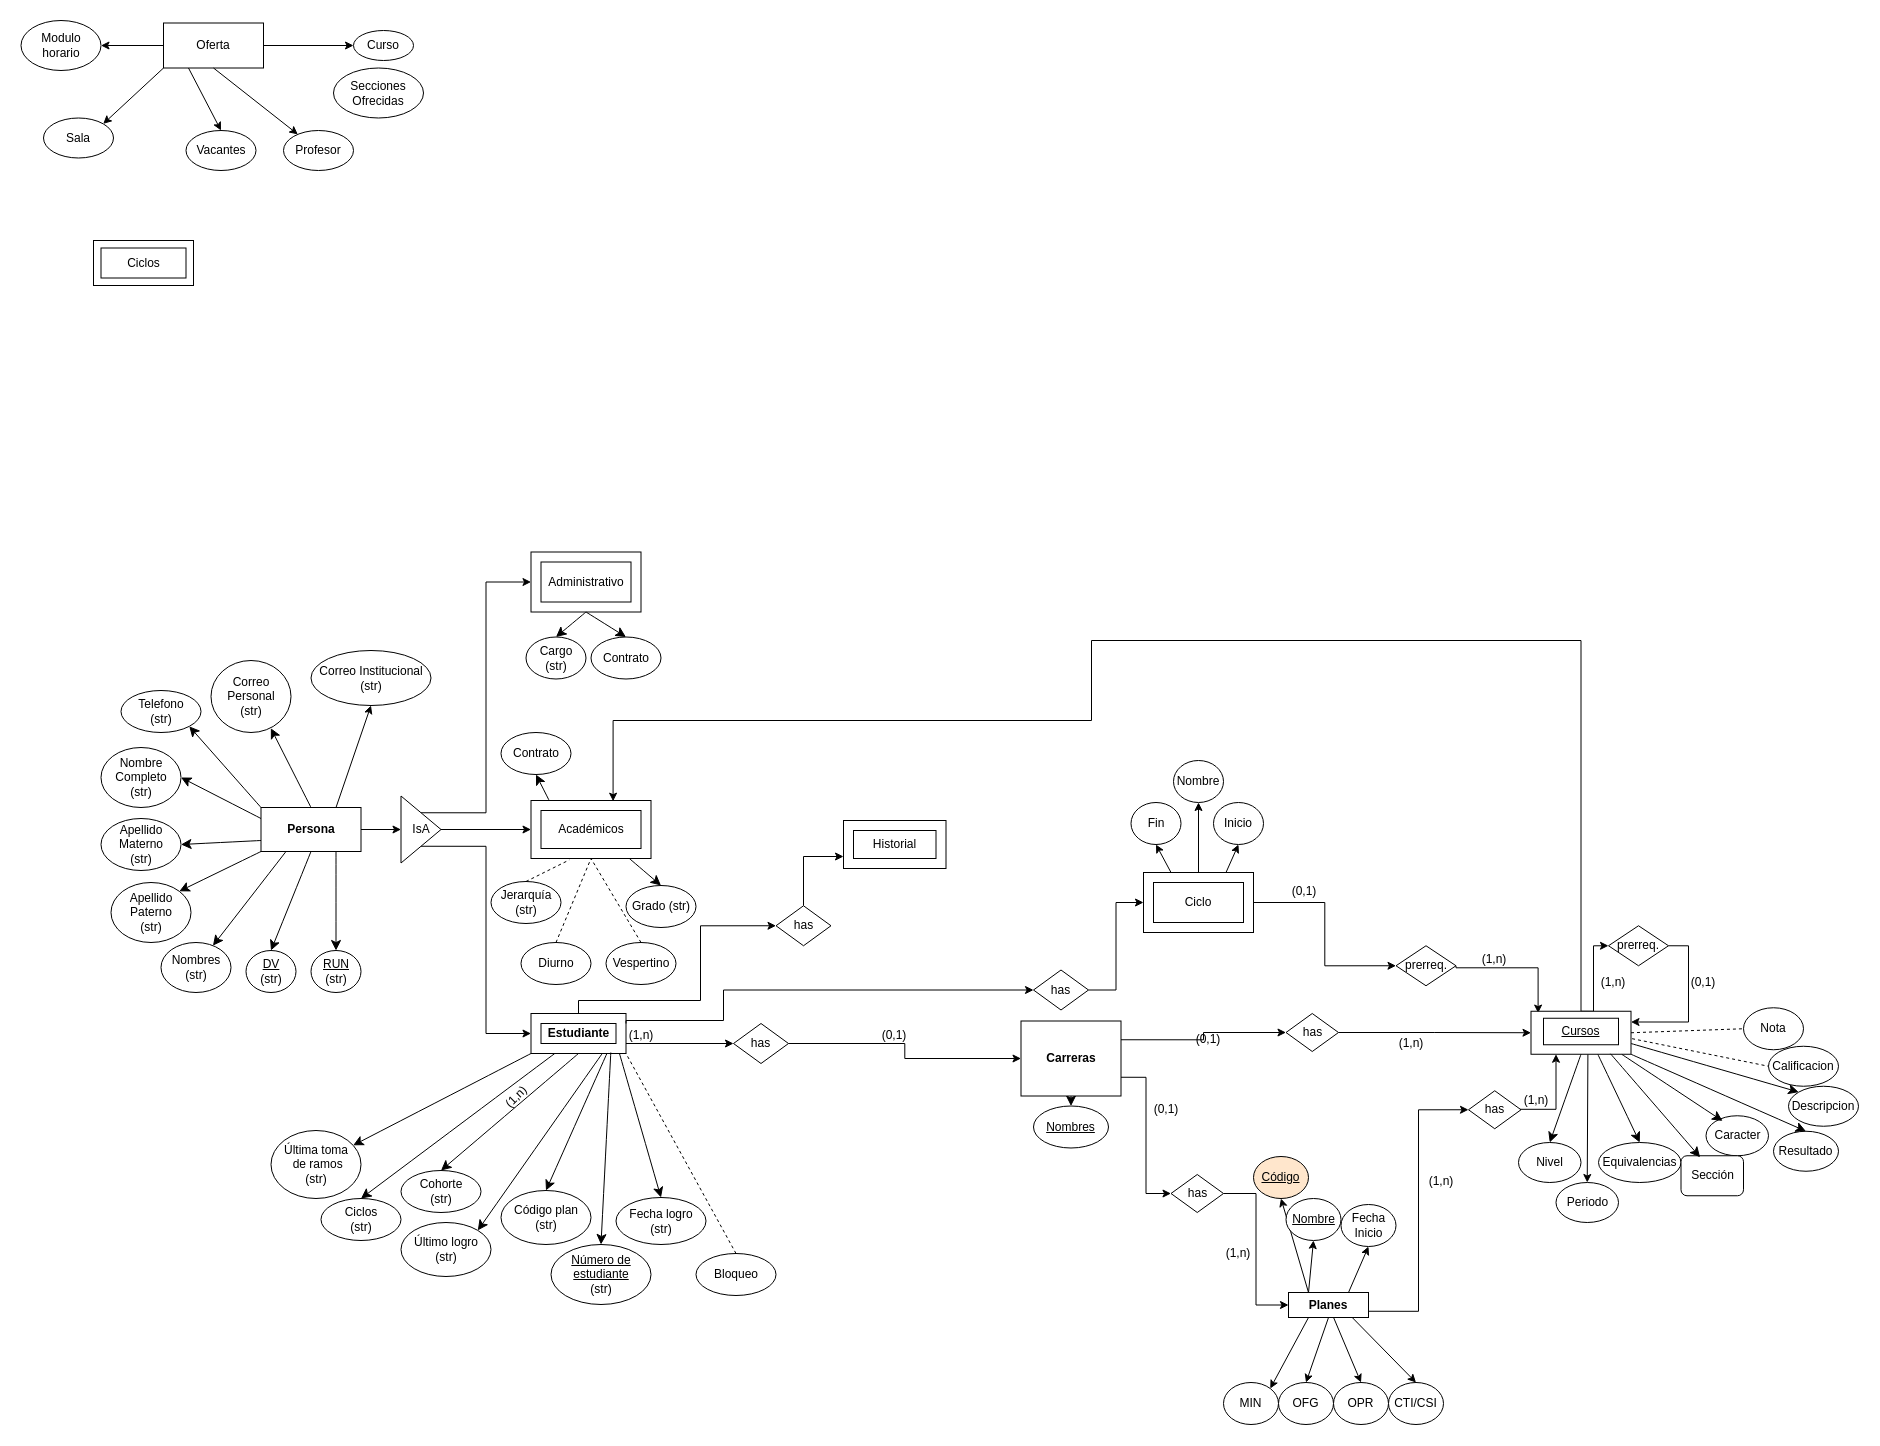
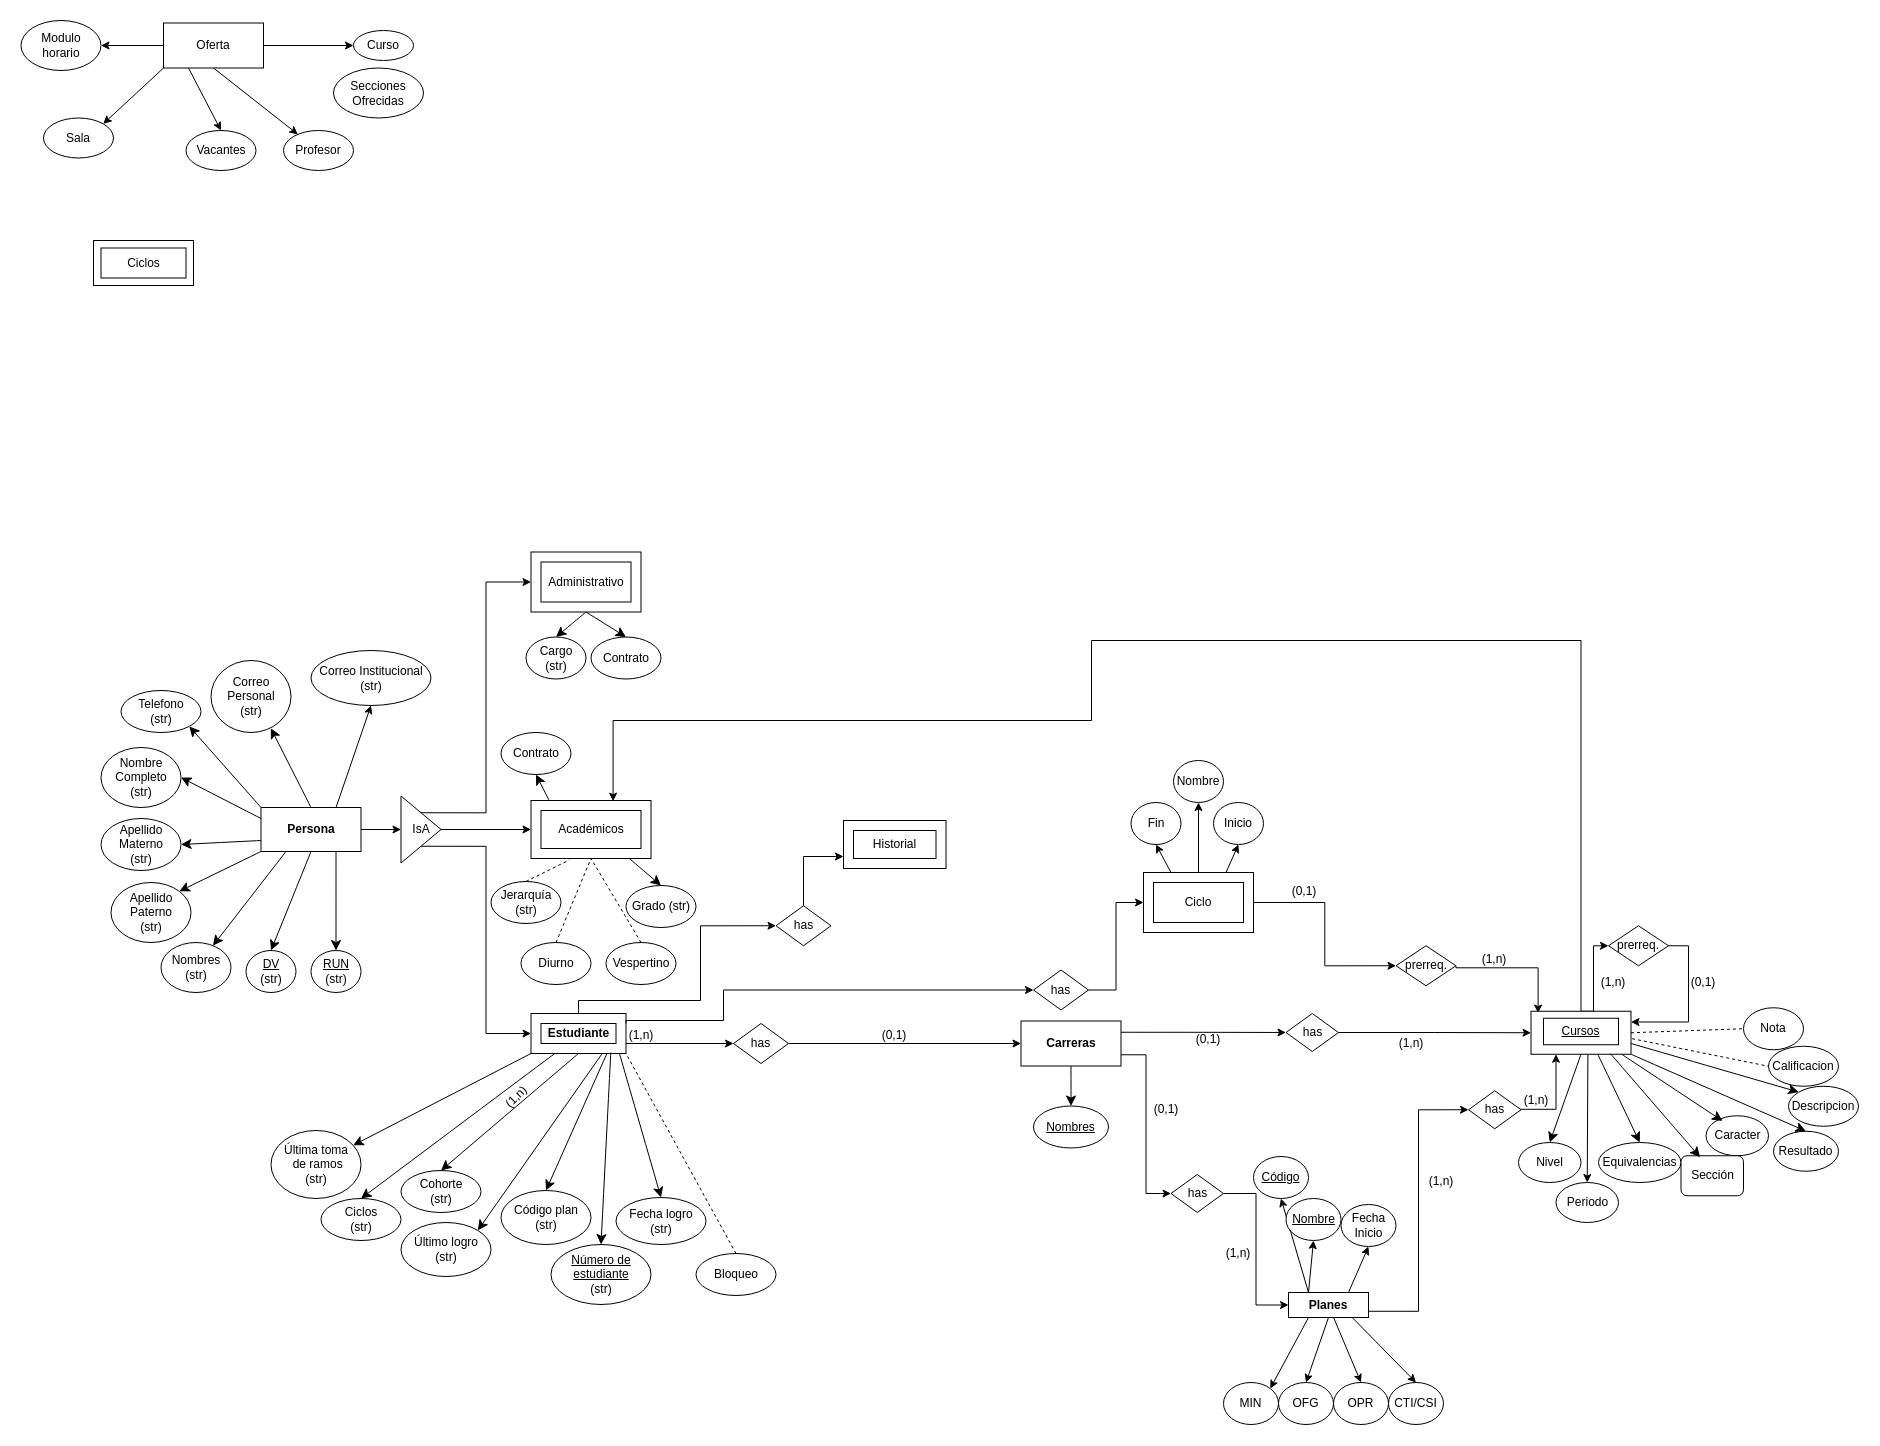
(1071, 1059) -> (1071, 1044)
(1281, 1178) -> (1281, 1178)
